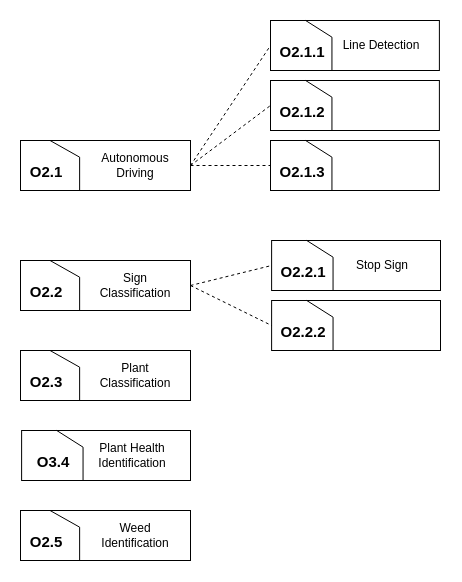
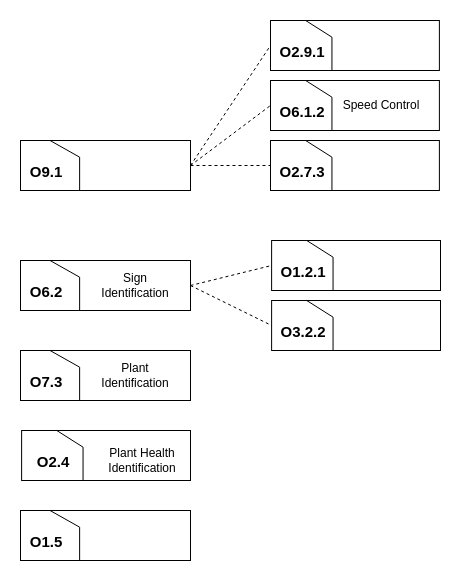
(382, 46) -> none
(303, 52) -> (303, 52)
none -> (382, 106)
(303, 112) -> (303, 112)
(136, 166) -> none
(47, 172) -> (47, 172)
(303, 172) -> (303, 172)
(383, 266) -> none
(304, 272) -> (304, 272)
(136, 286) -> (136, 286)
(47, 292) -> (47, 292)
(304, 332) -> (304, 332)
(136, 376) -> (136, 376)
(47, 382) -> (47, 382)
(133, 456) -> (143, 461)
(54, 462) -> (54, 462)
(136, 536) -> none
(47, 542) -> (47, 542)
